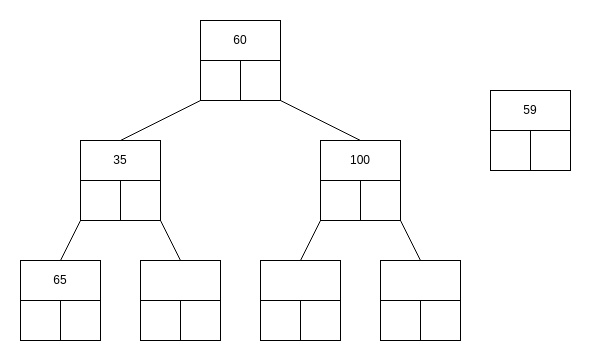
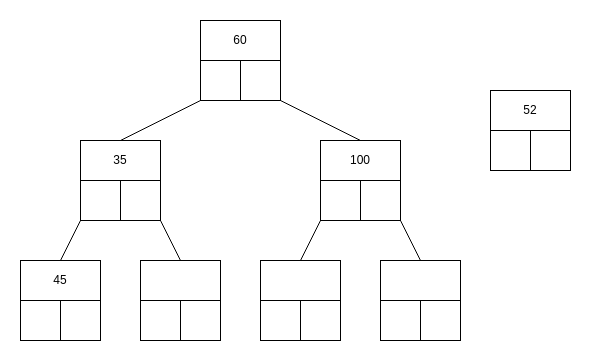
(531, 111) -> (531, 111)
(61, 281) -> (61, 281)
